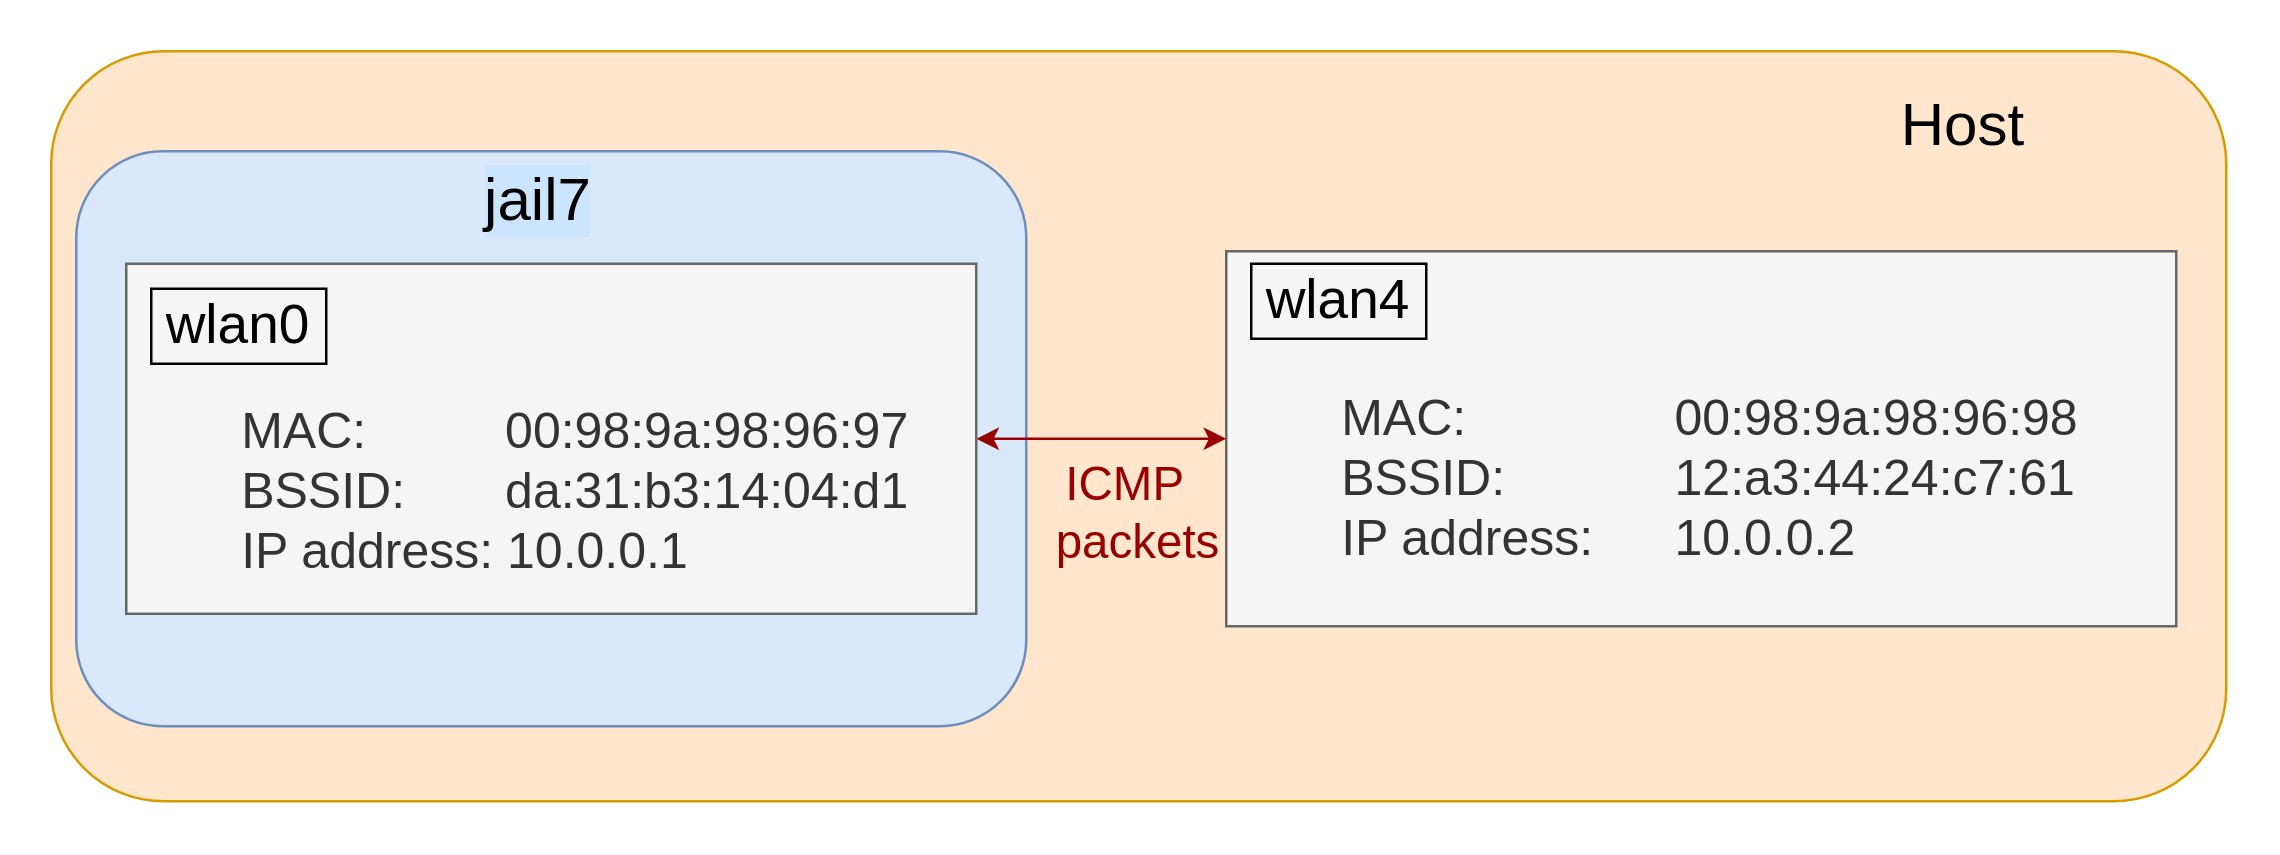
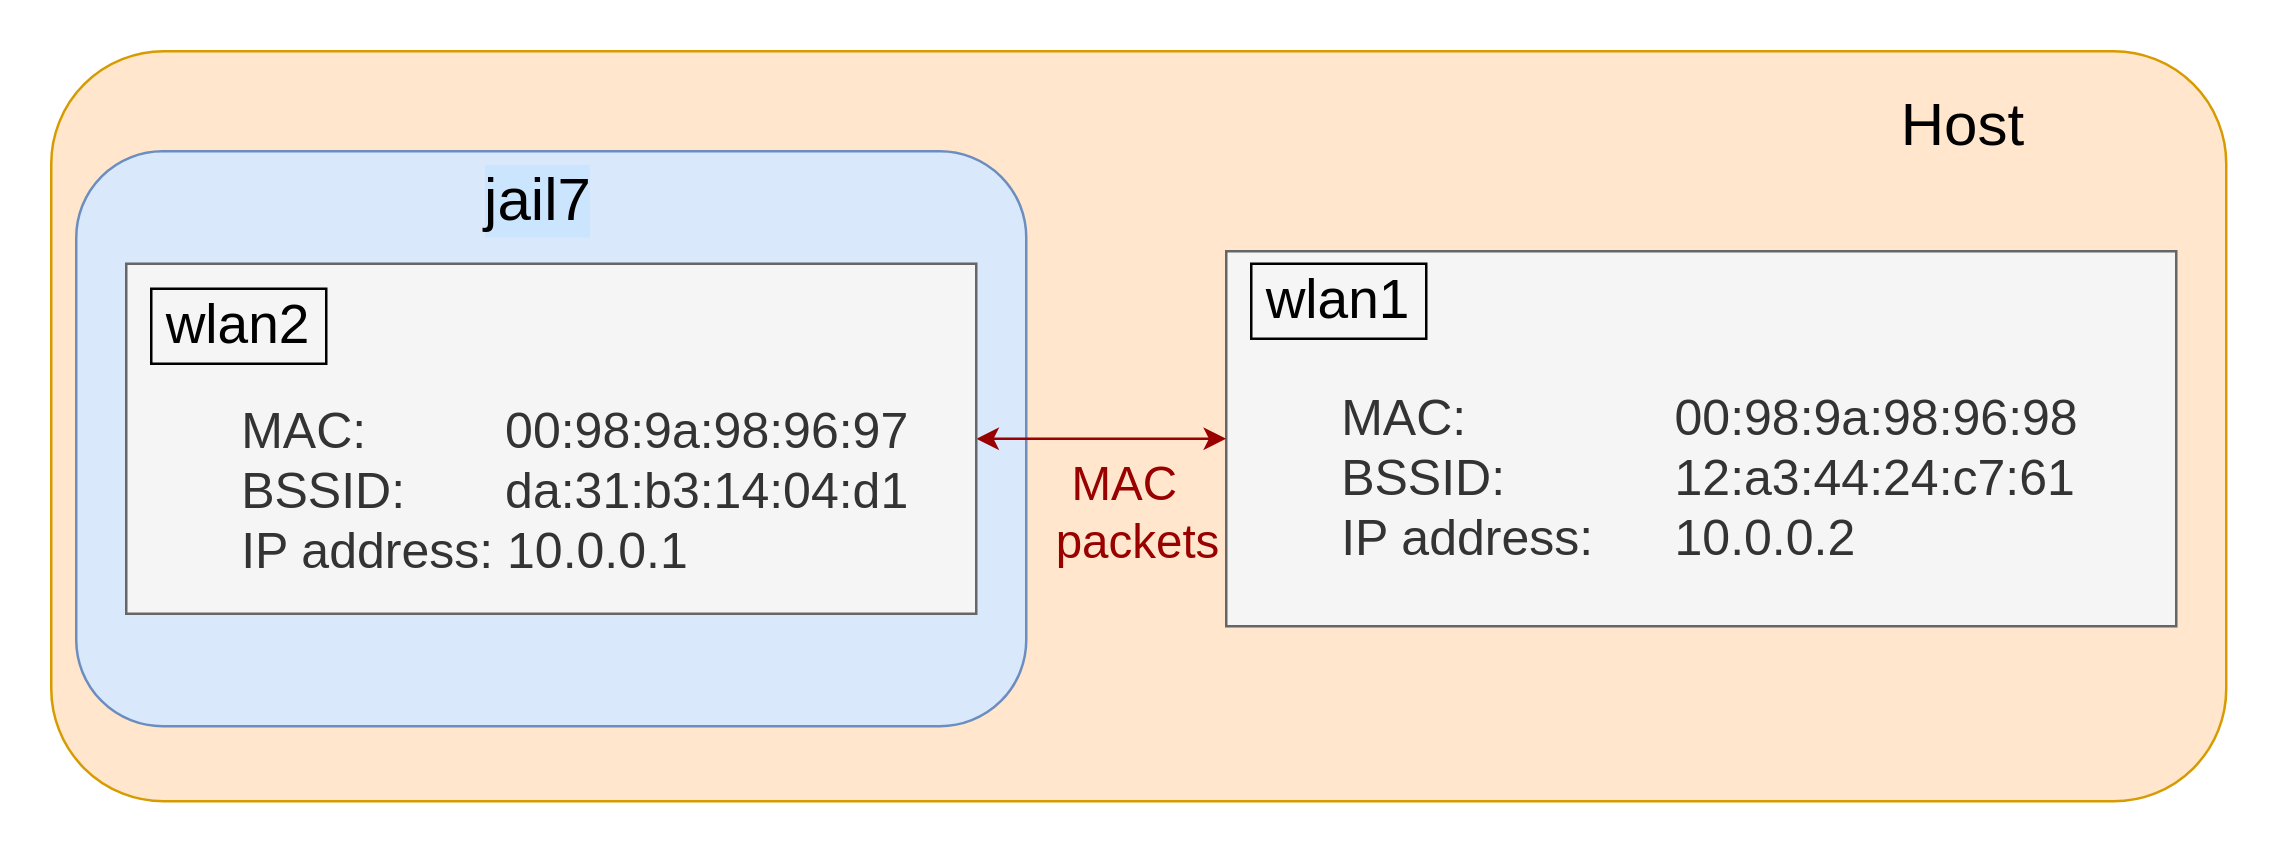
(1339, 301) -> (1339, 301)
(239, 326) -> (239, 326)
(1139, 514) -> (1139, 514)
